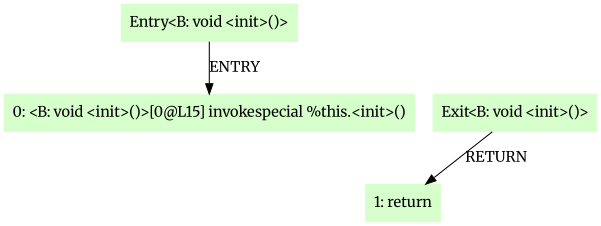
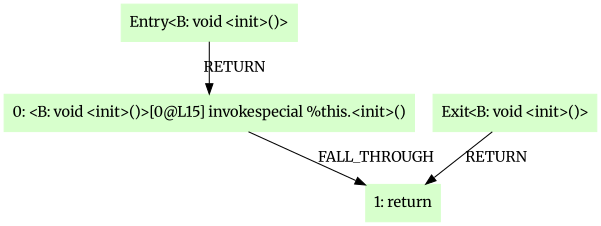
(235, 68) -> (235, 68)
none -> (302, 156)
